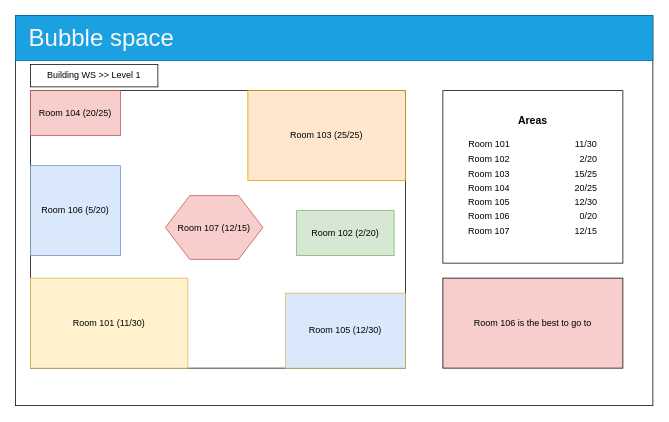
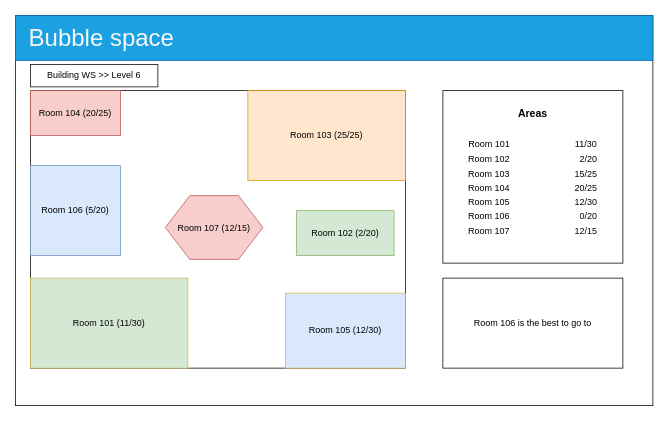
(94, 75) -> (94, 75)
(533, 120) -> (533, 113)
(109, 323) -> (109, 323)
(533, 323) -> (533, 323)
